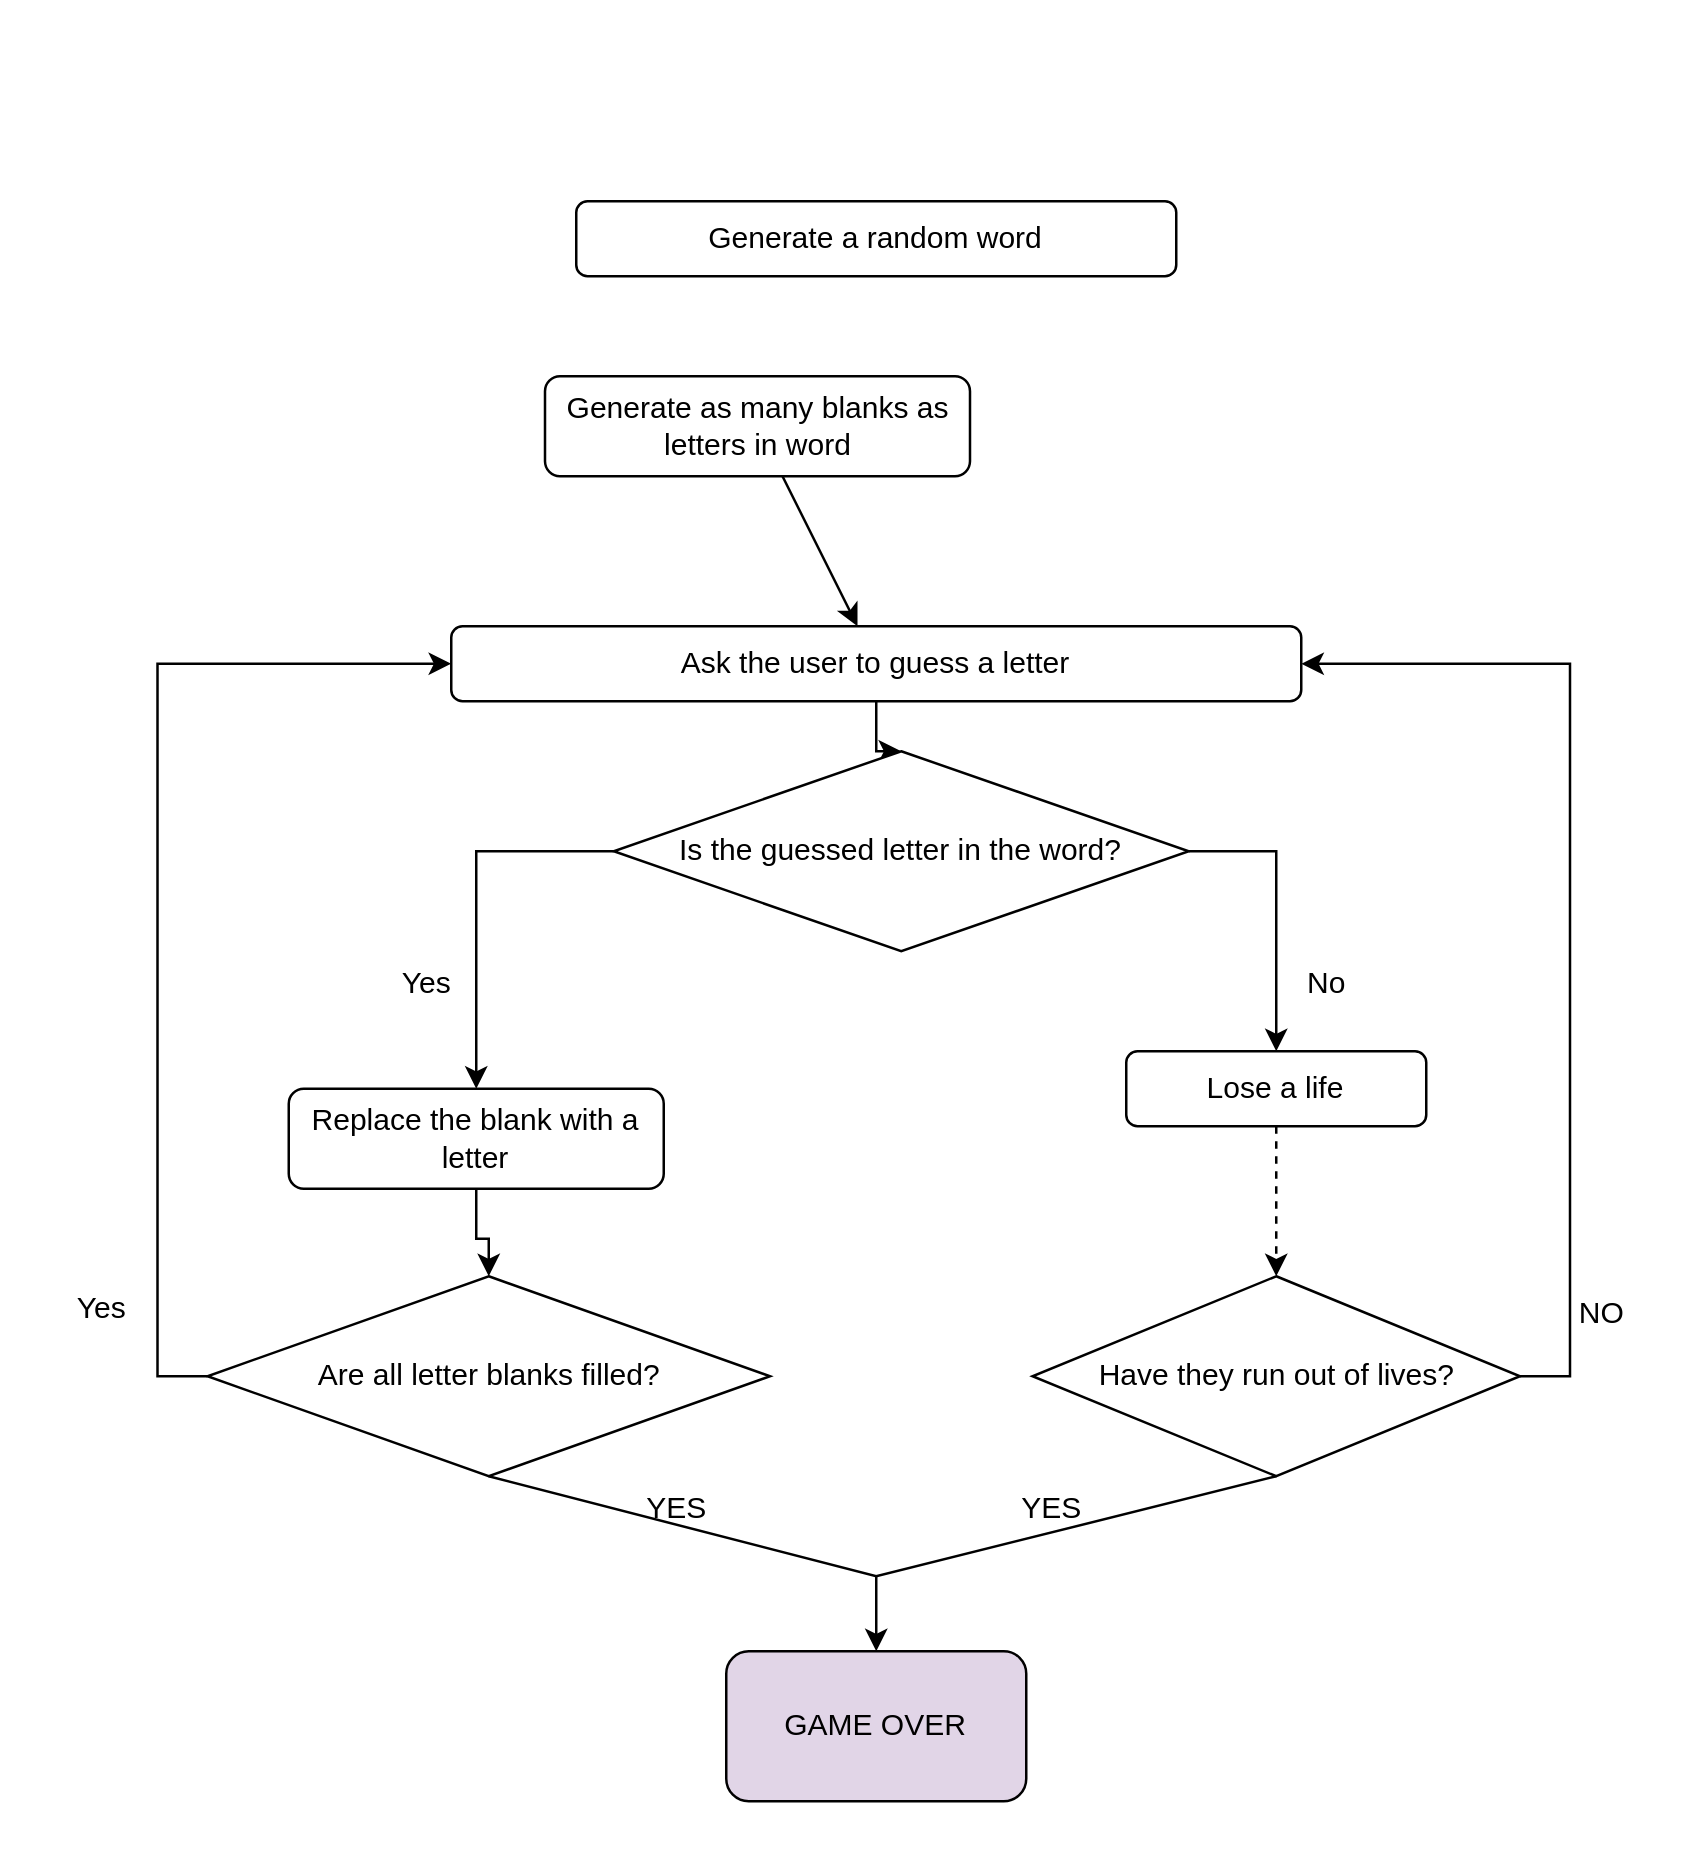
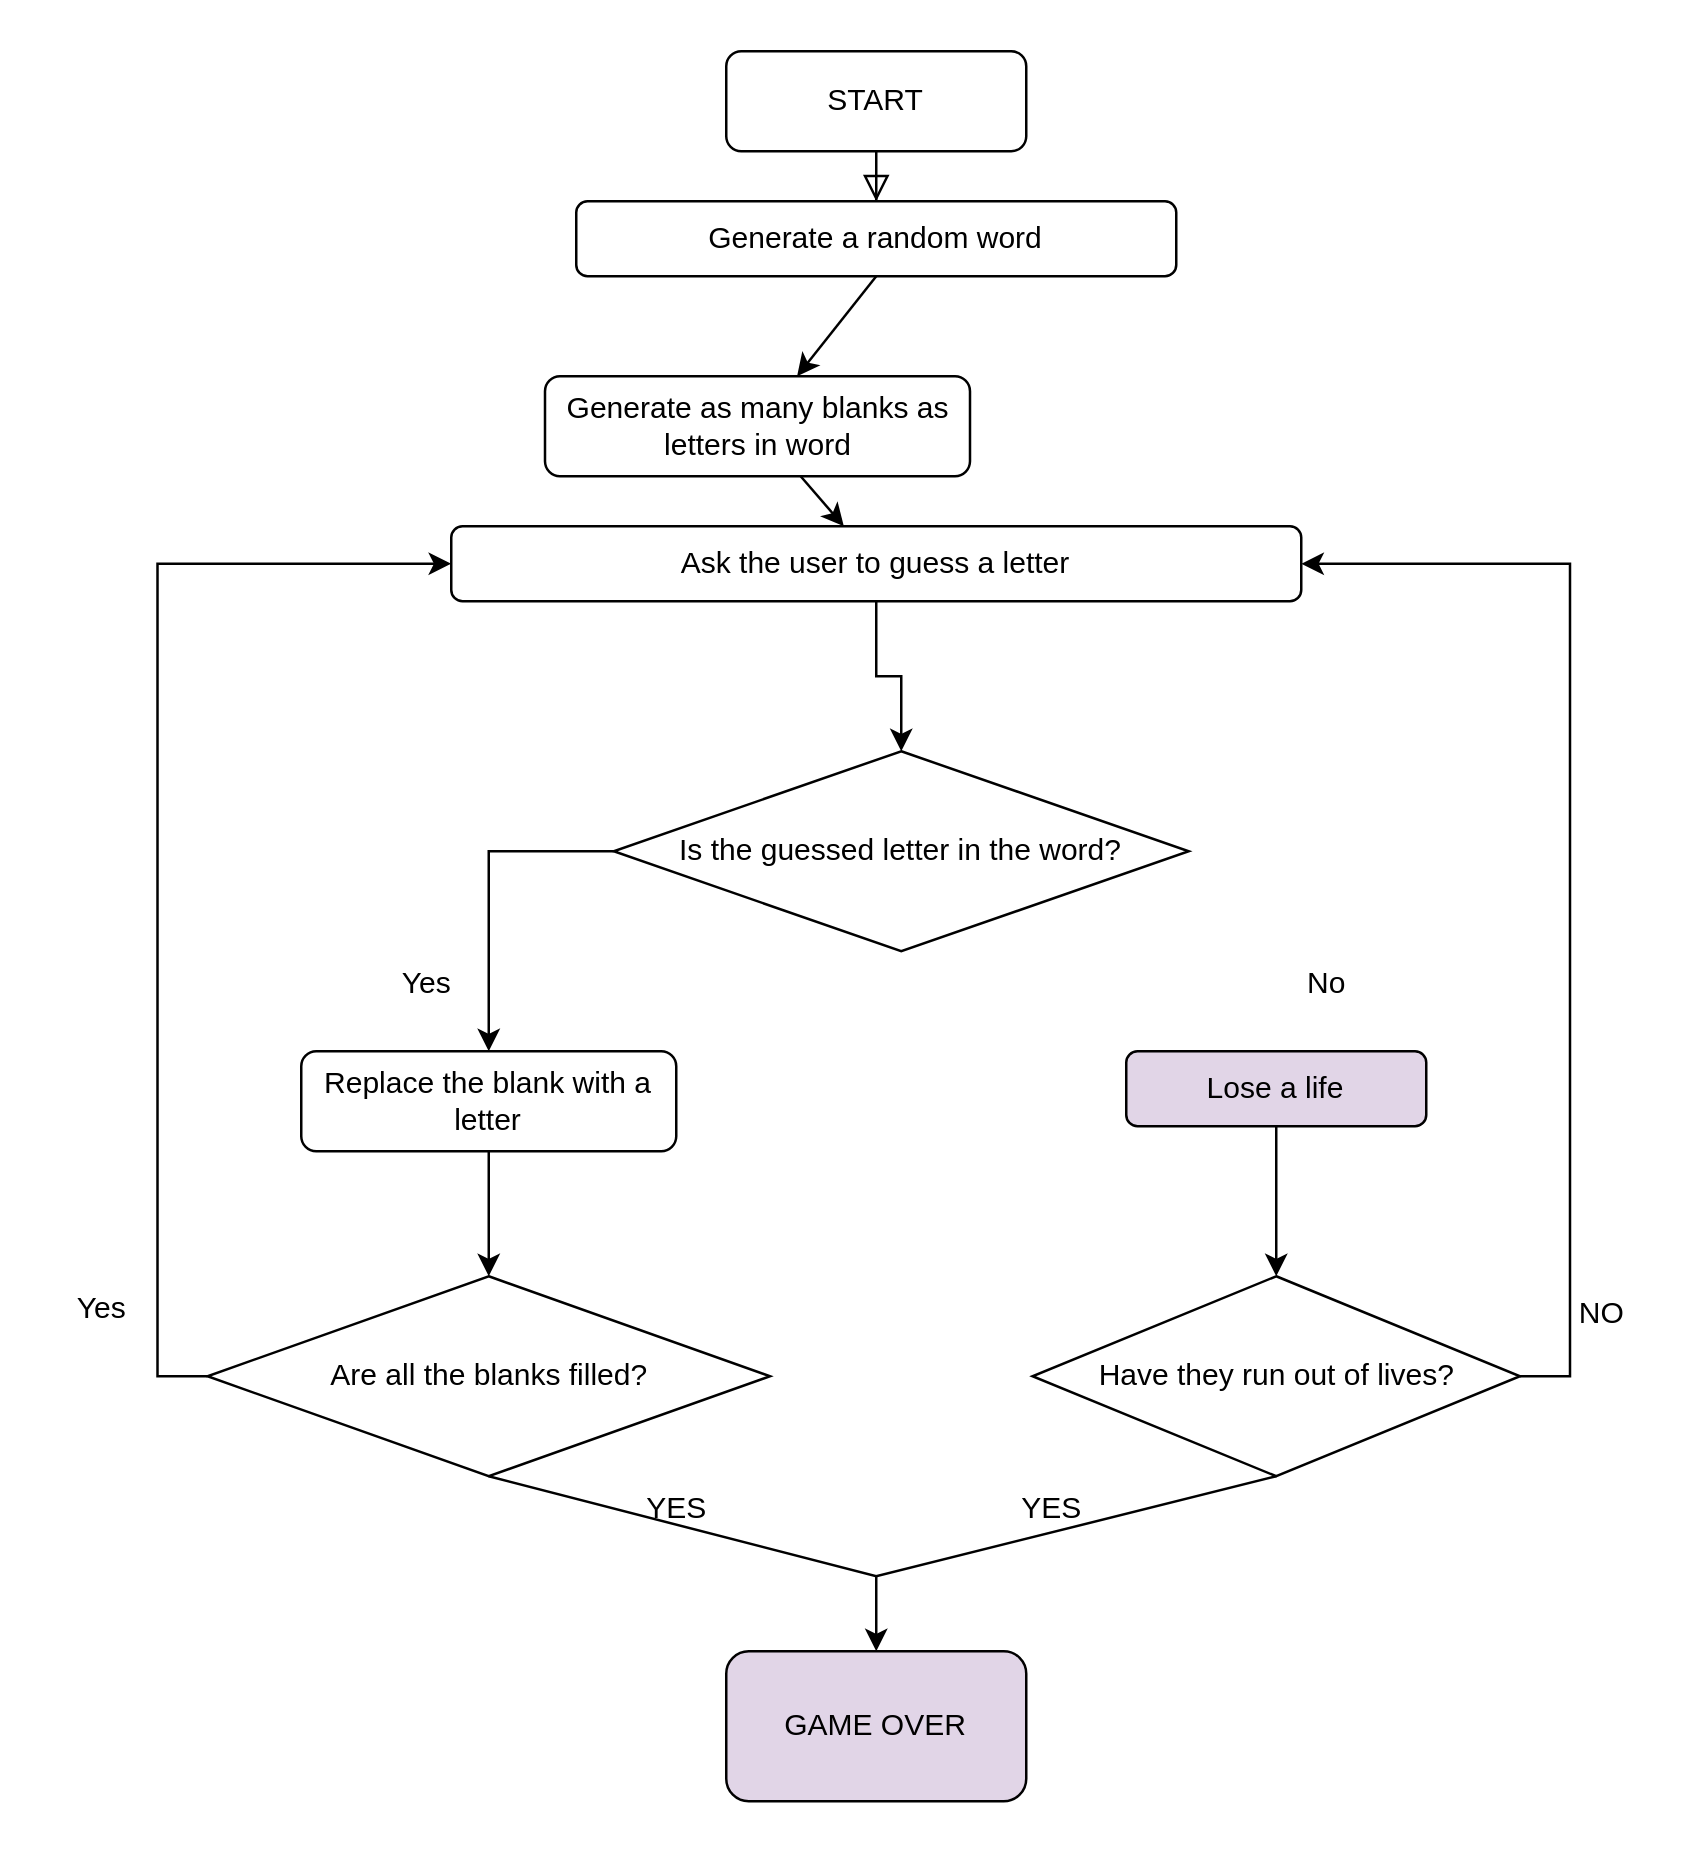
none -> (876, 101)
none -> (876, 189)
none -> (842, 320)
(876, 664) -> (876, 564)
(1276, 899) -> none
(1276, 1089) -> (1276, 1089)
(476, 1139) -> (489, 1101)
(1276, 1196) -> (1276, 1196)
(490, 1376) -> (490, 1376)
